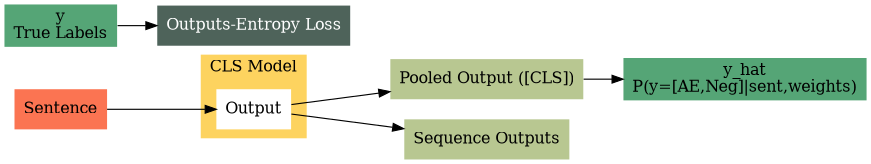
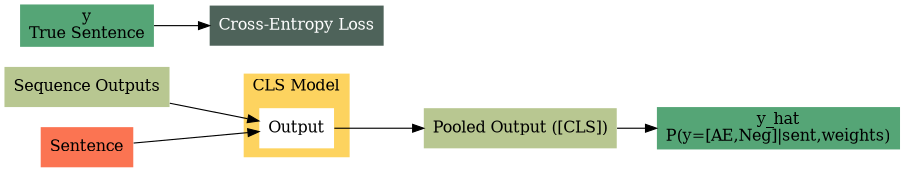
(61, 26) -> (87, 26)
(254, 26) -> (297, 26)
(342, 121) -> (209, 111)
